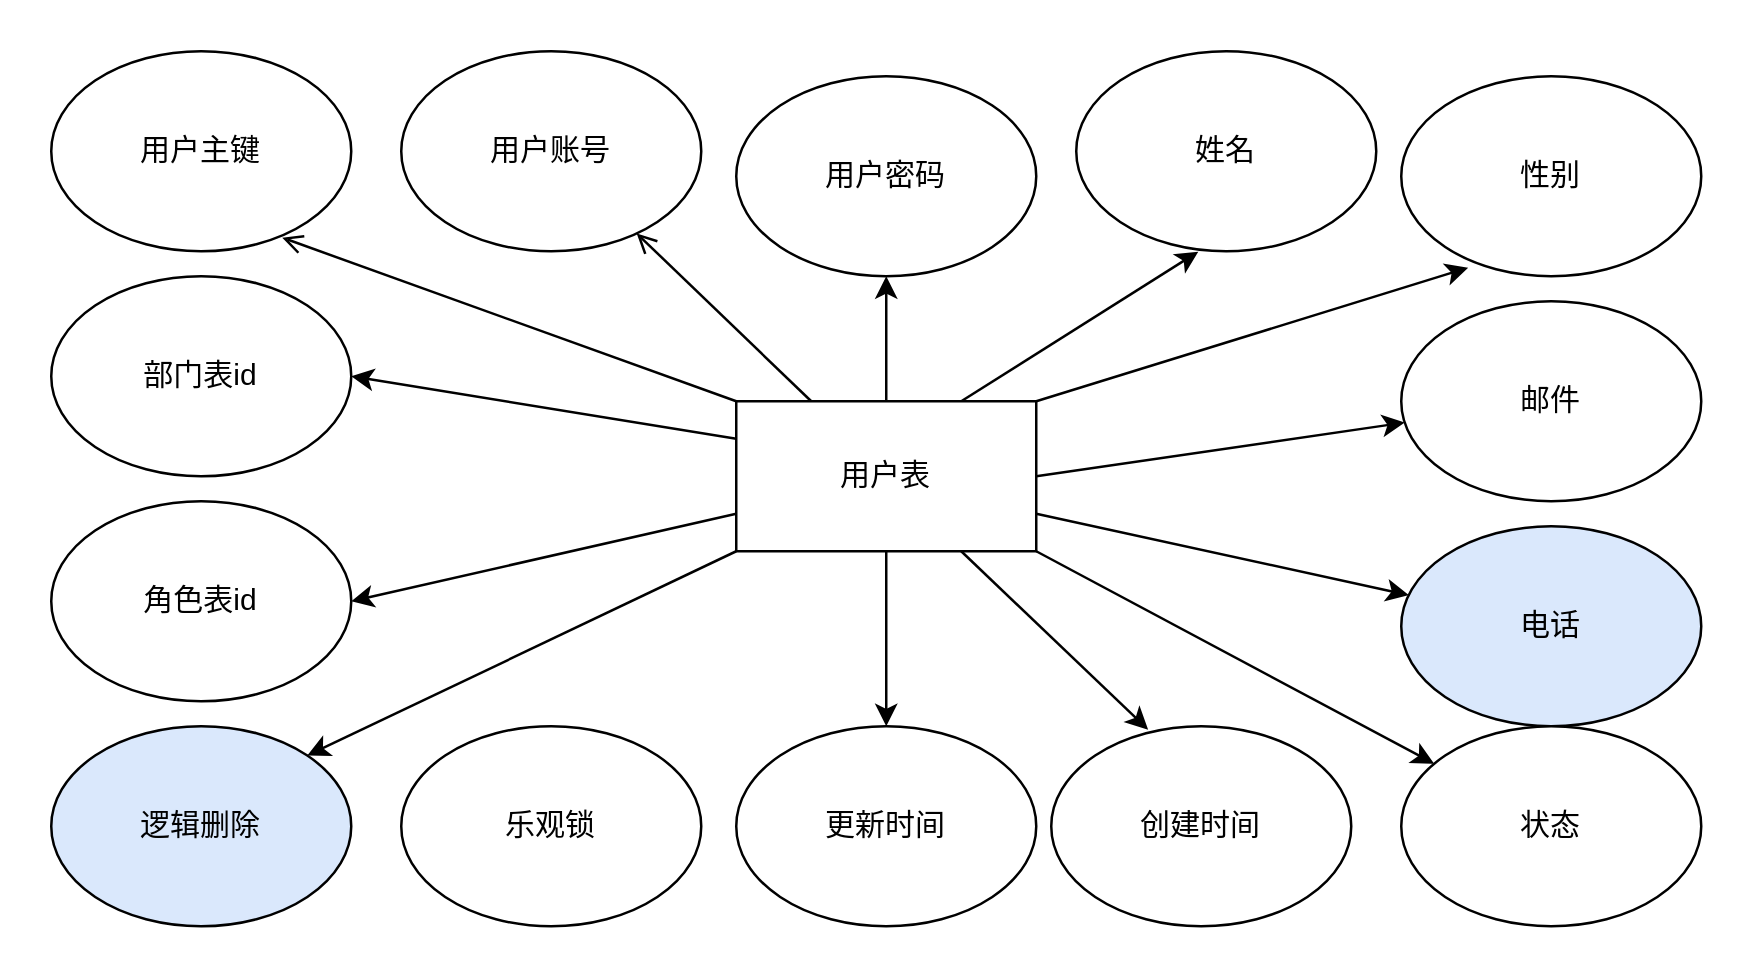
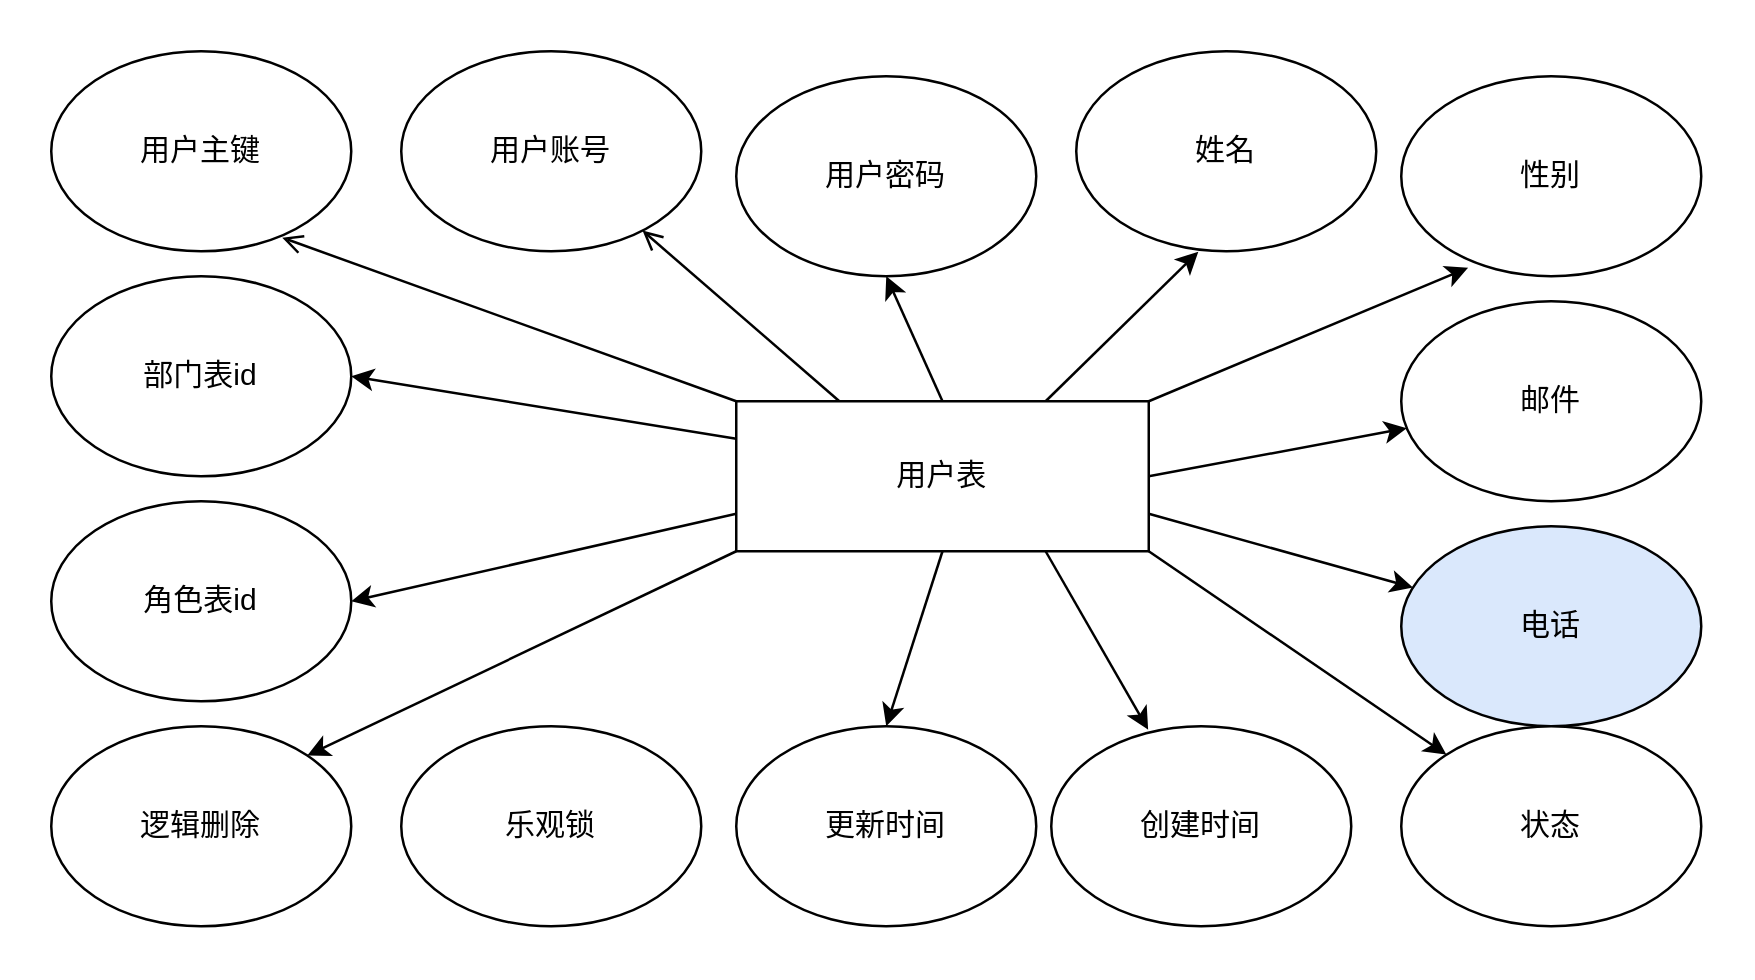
(886, 476) -> (943, 476)
(201, 826) -> (201, 826)
